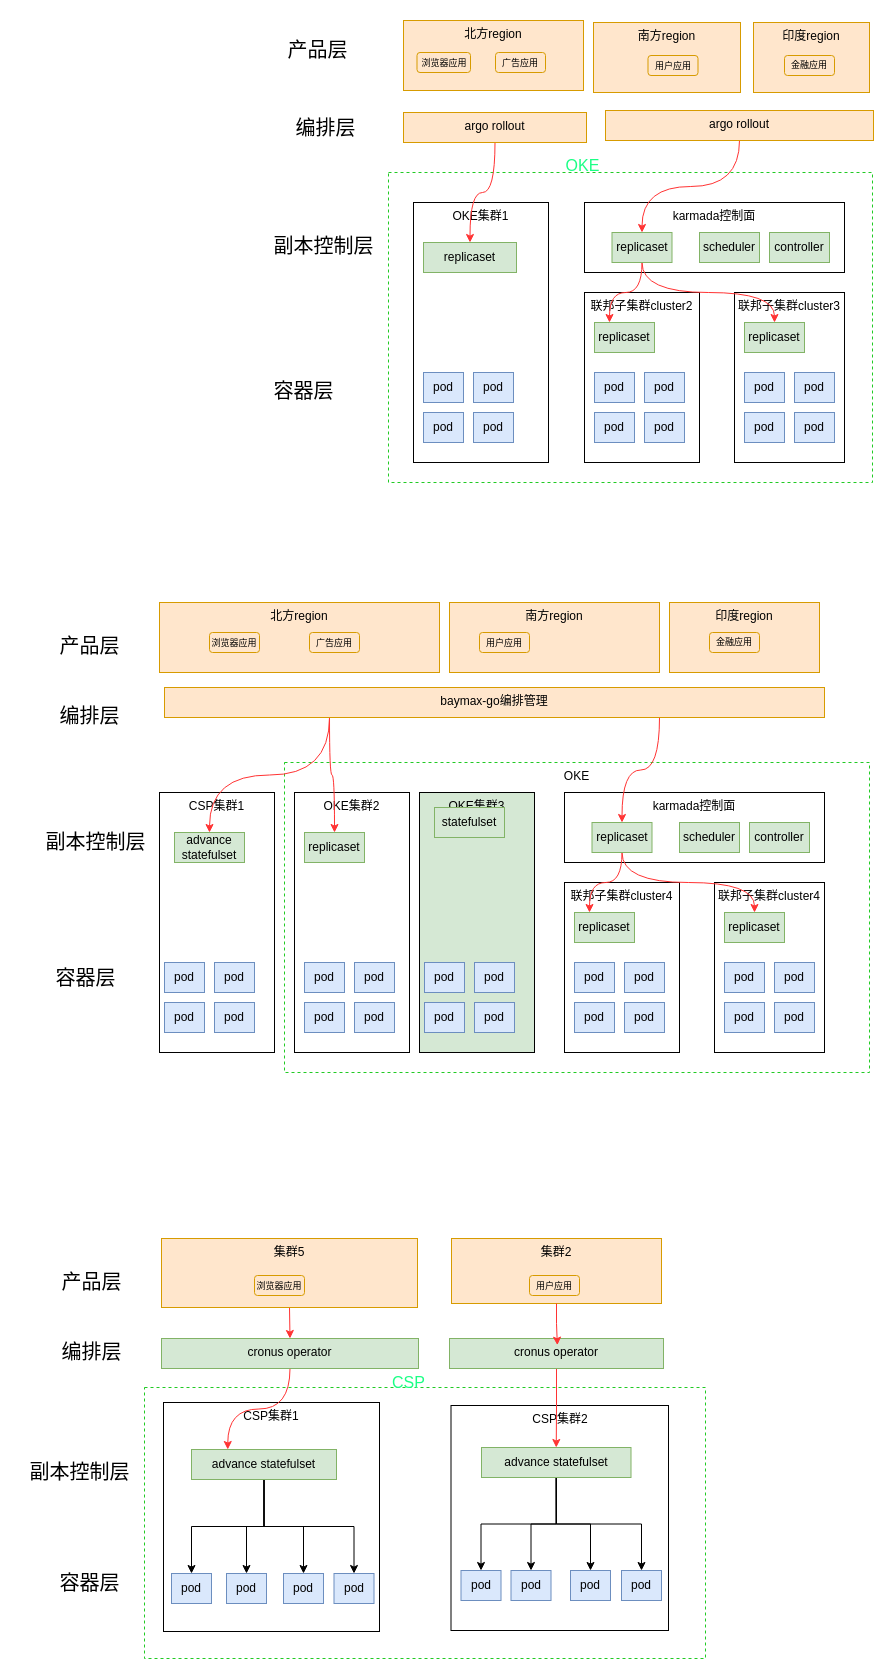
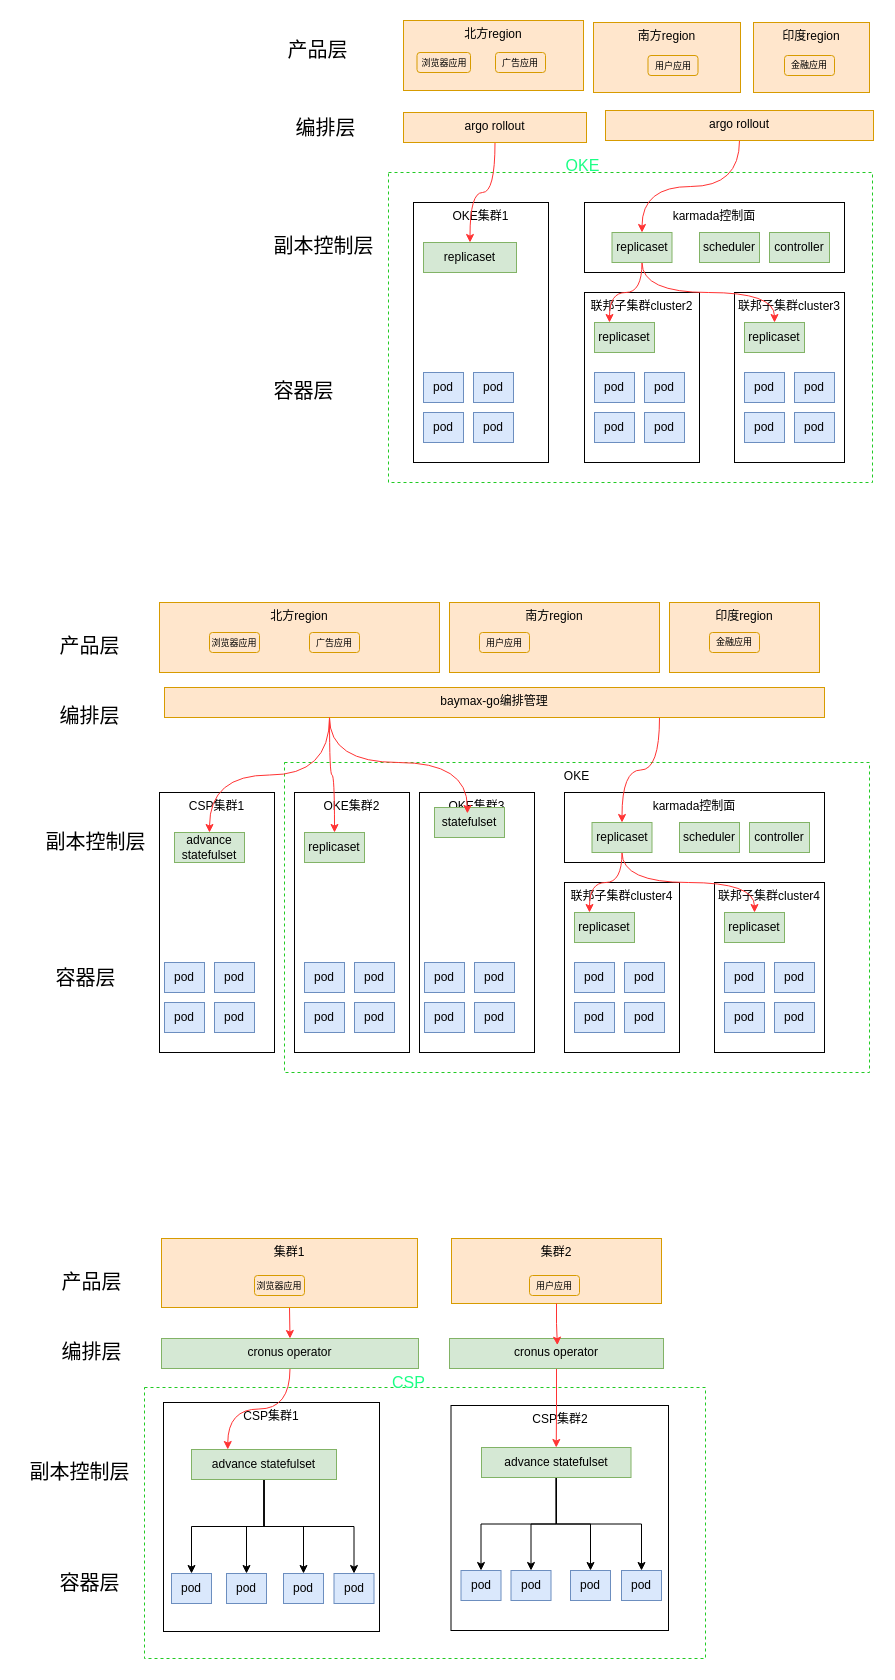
none -> (403, 763)
(477, 923) -> (477, 923)
(290, 1253) -> (290, 1253)
